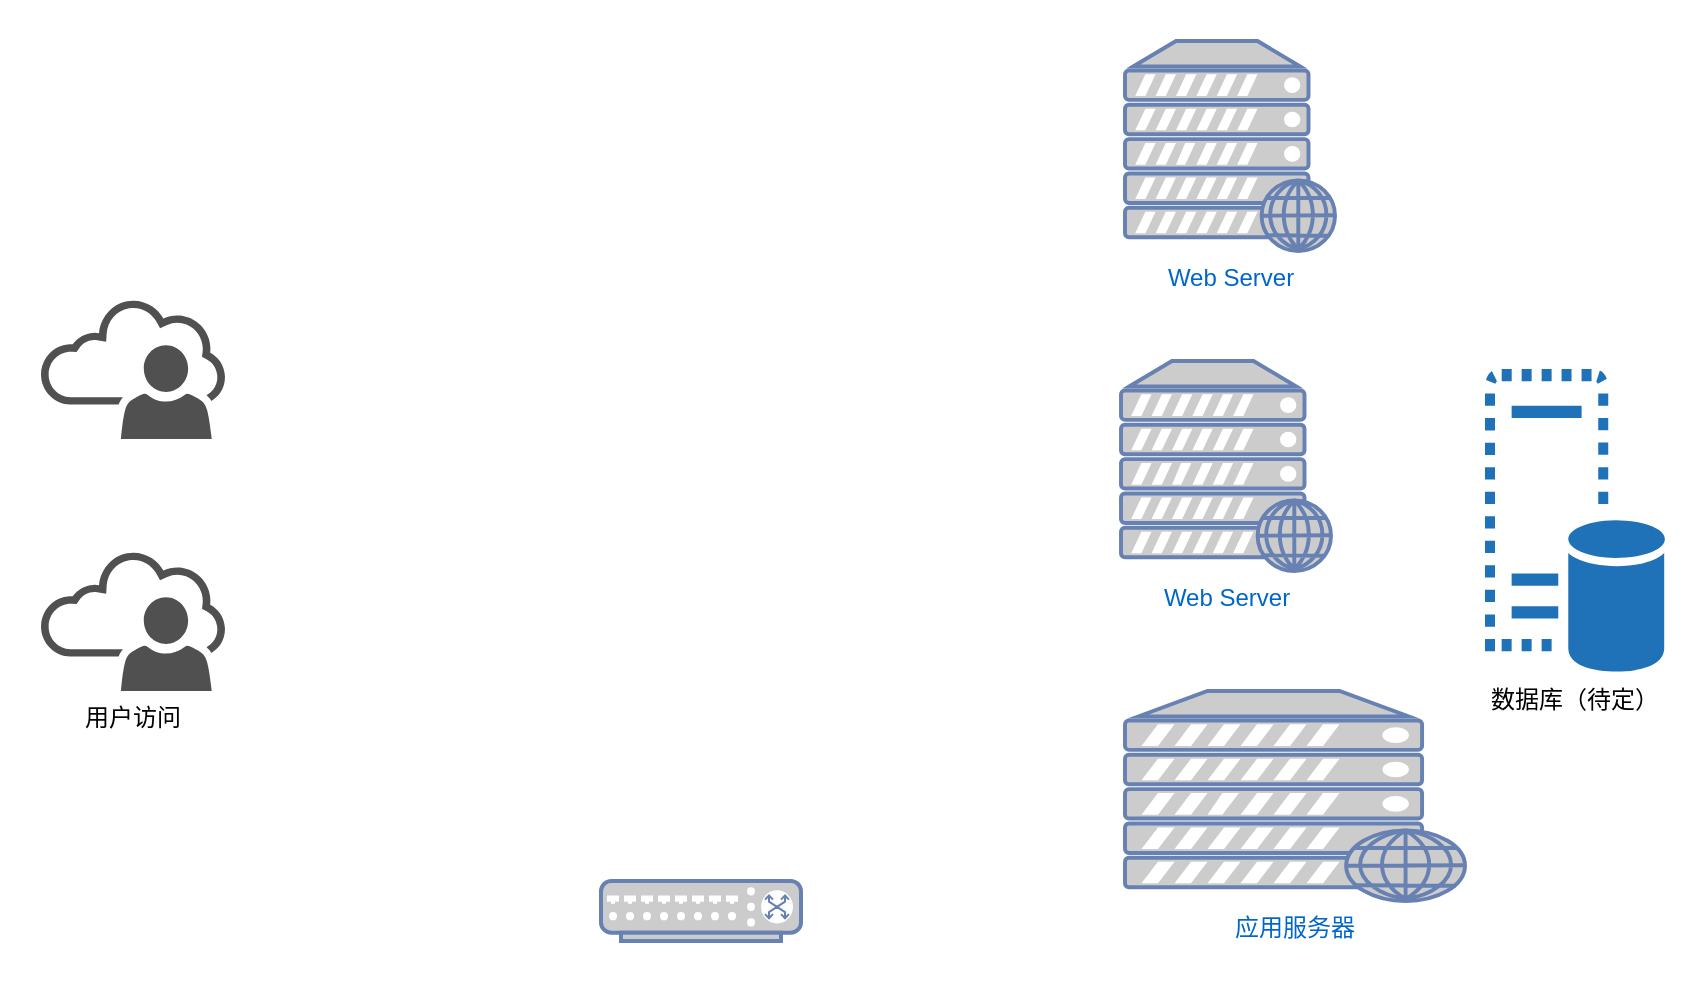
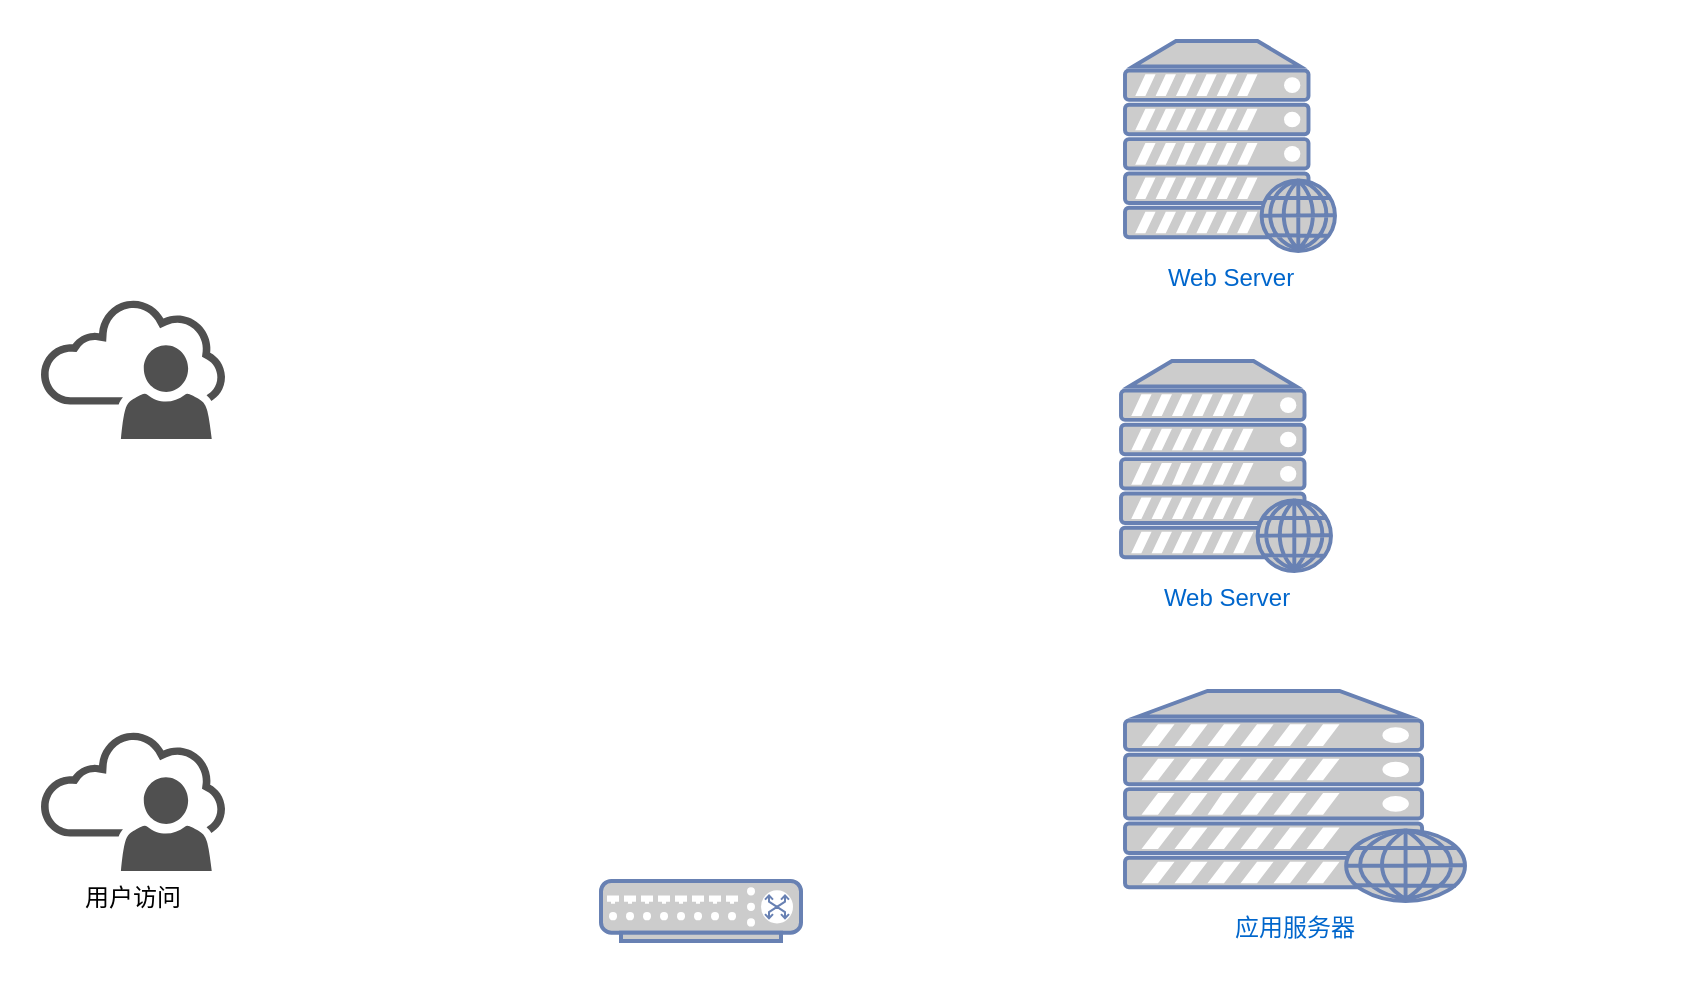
(1575, 521) -> none
(133, 621) -> (133, 801)
